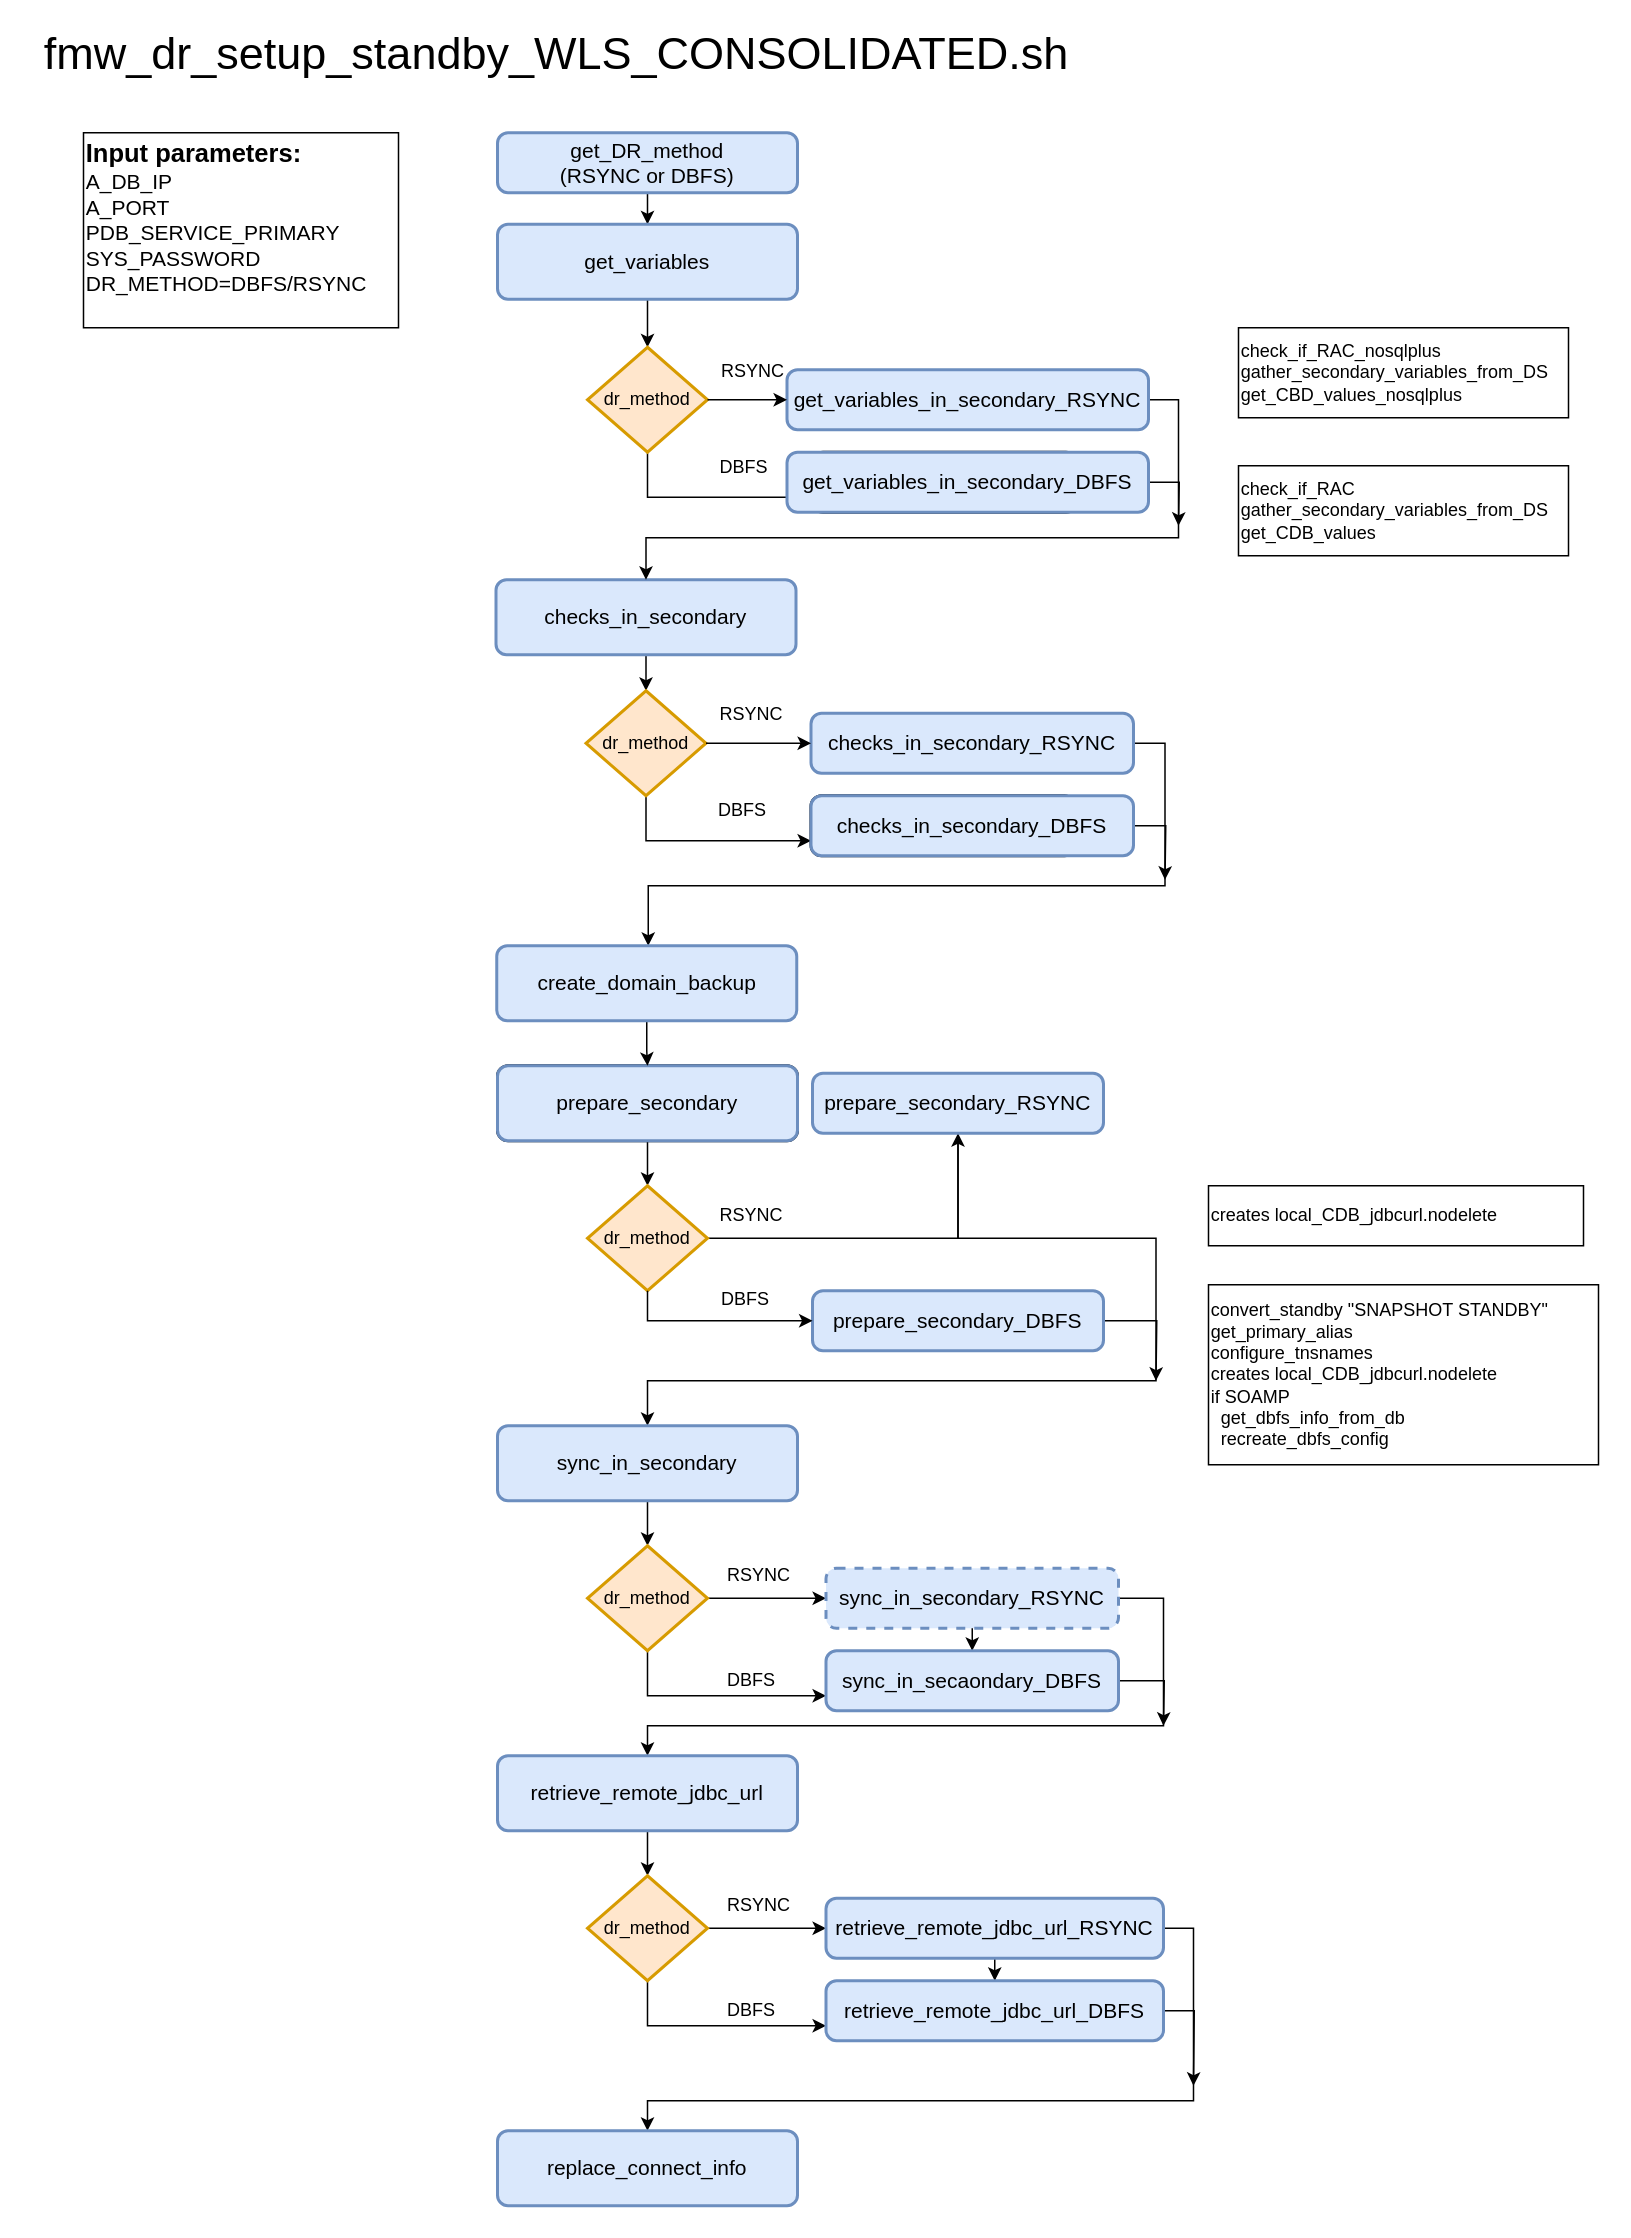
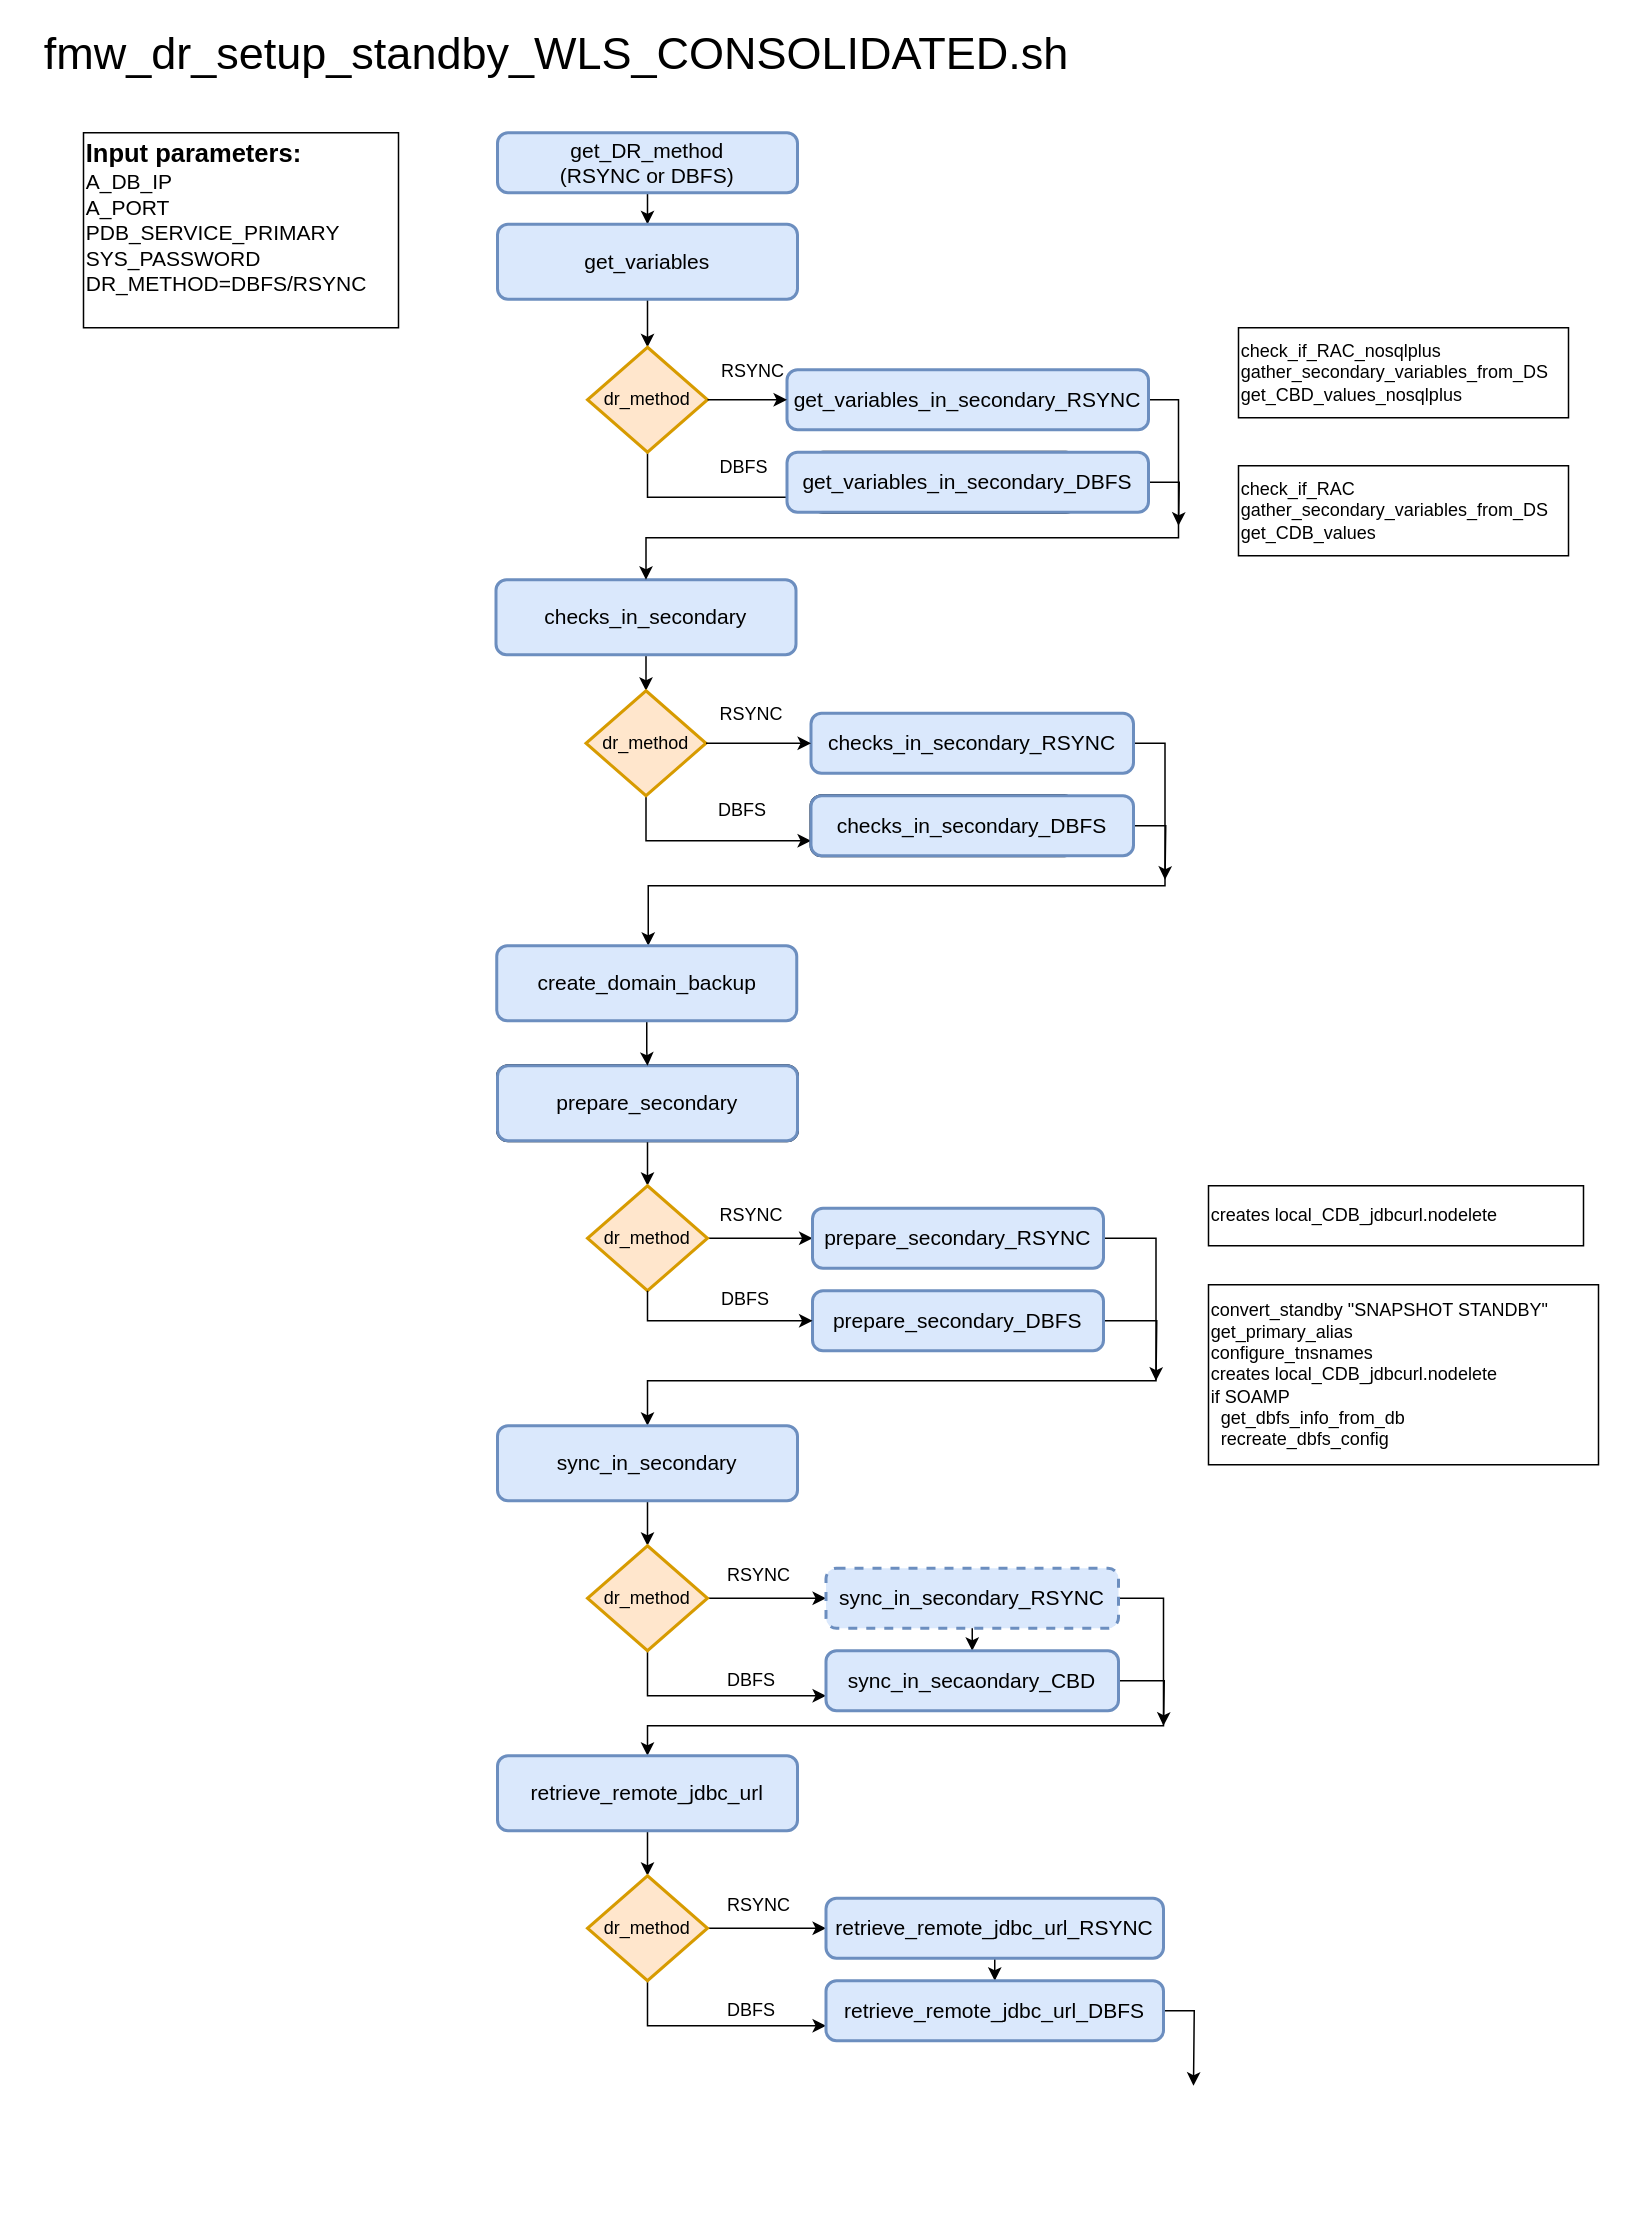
(958, 1103) -> (958, 1238)
(972, 1681) -> (972, 1681)
(919, 2101) -> none
(647, 2168) -> none
